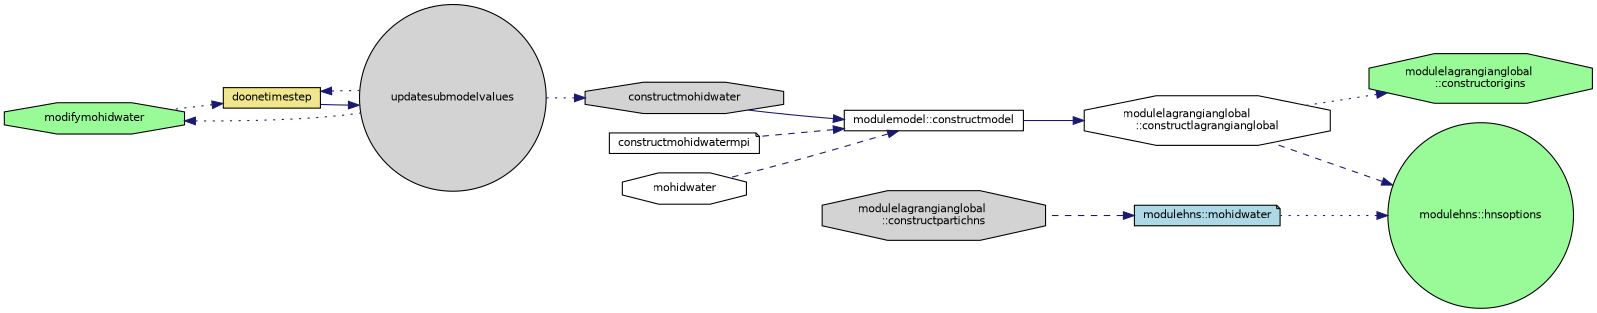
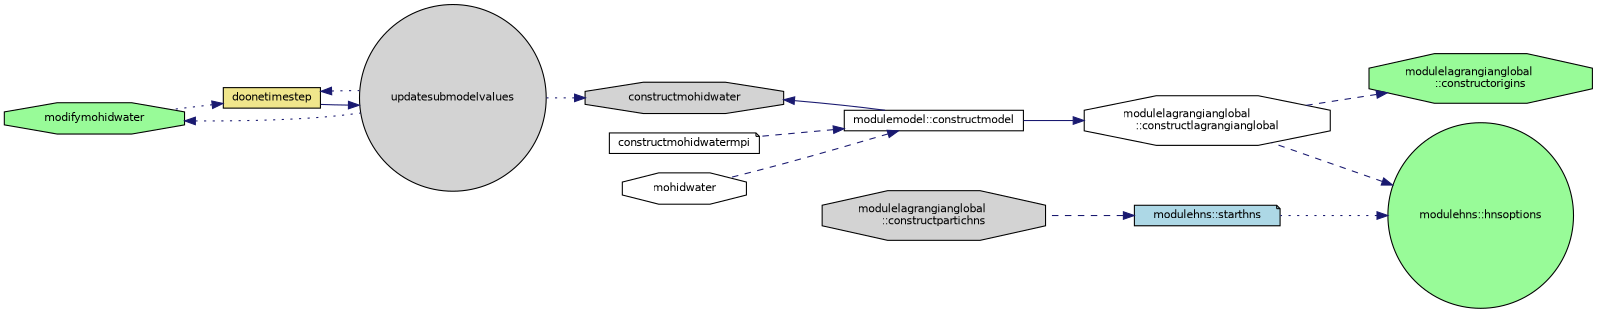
(1341, 100) -> (1341, 100)
(791, 115) -> (840, 105)
(1207, 216) -> (1207, 216)
